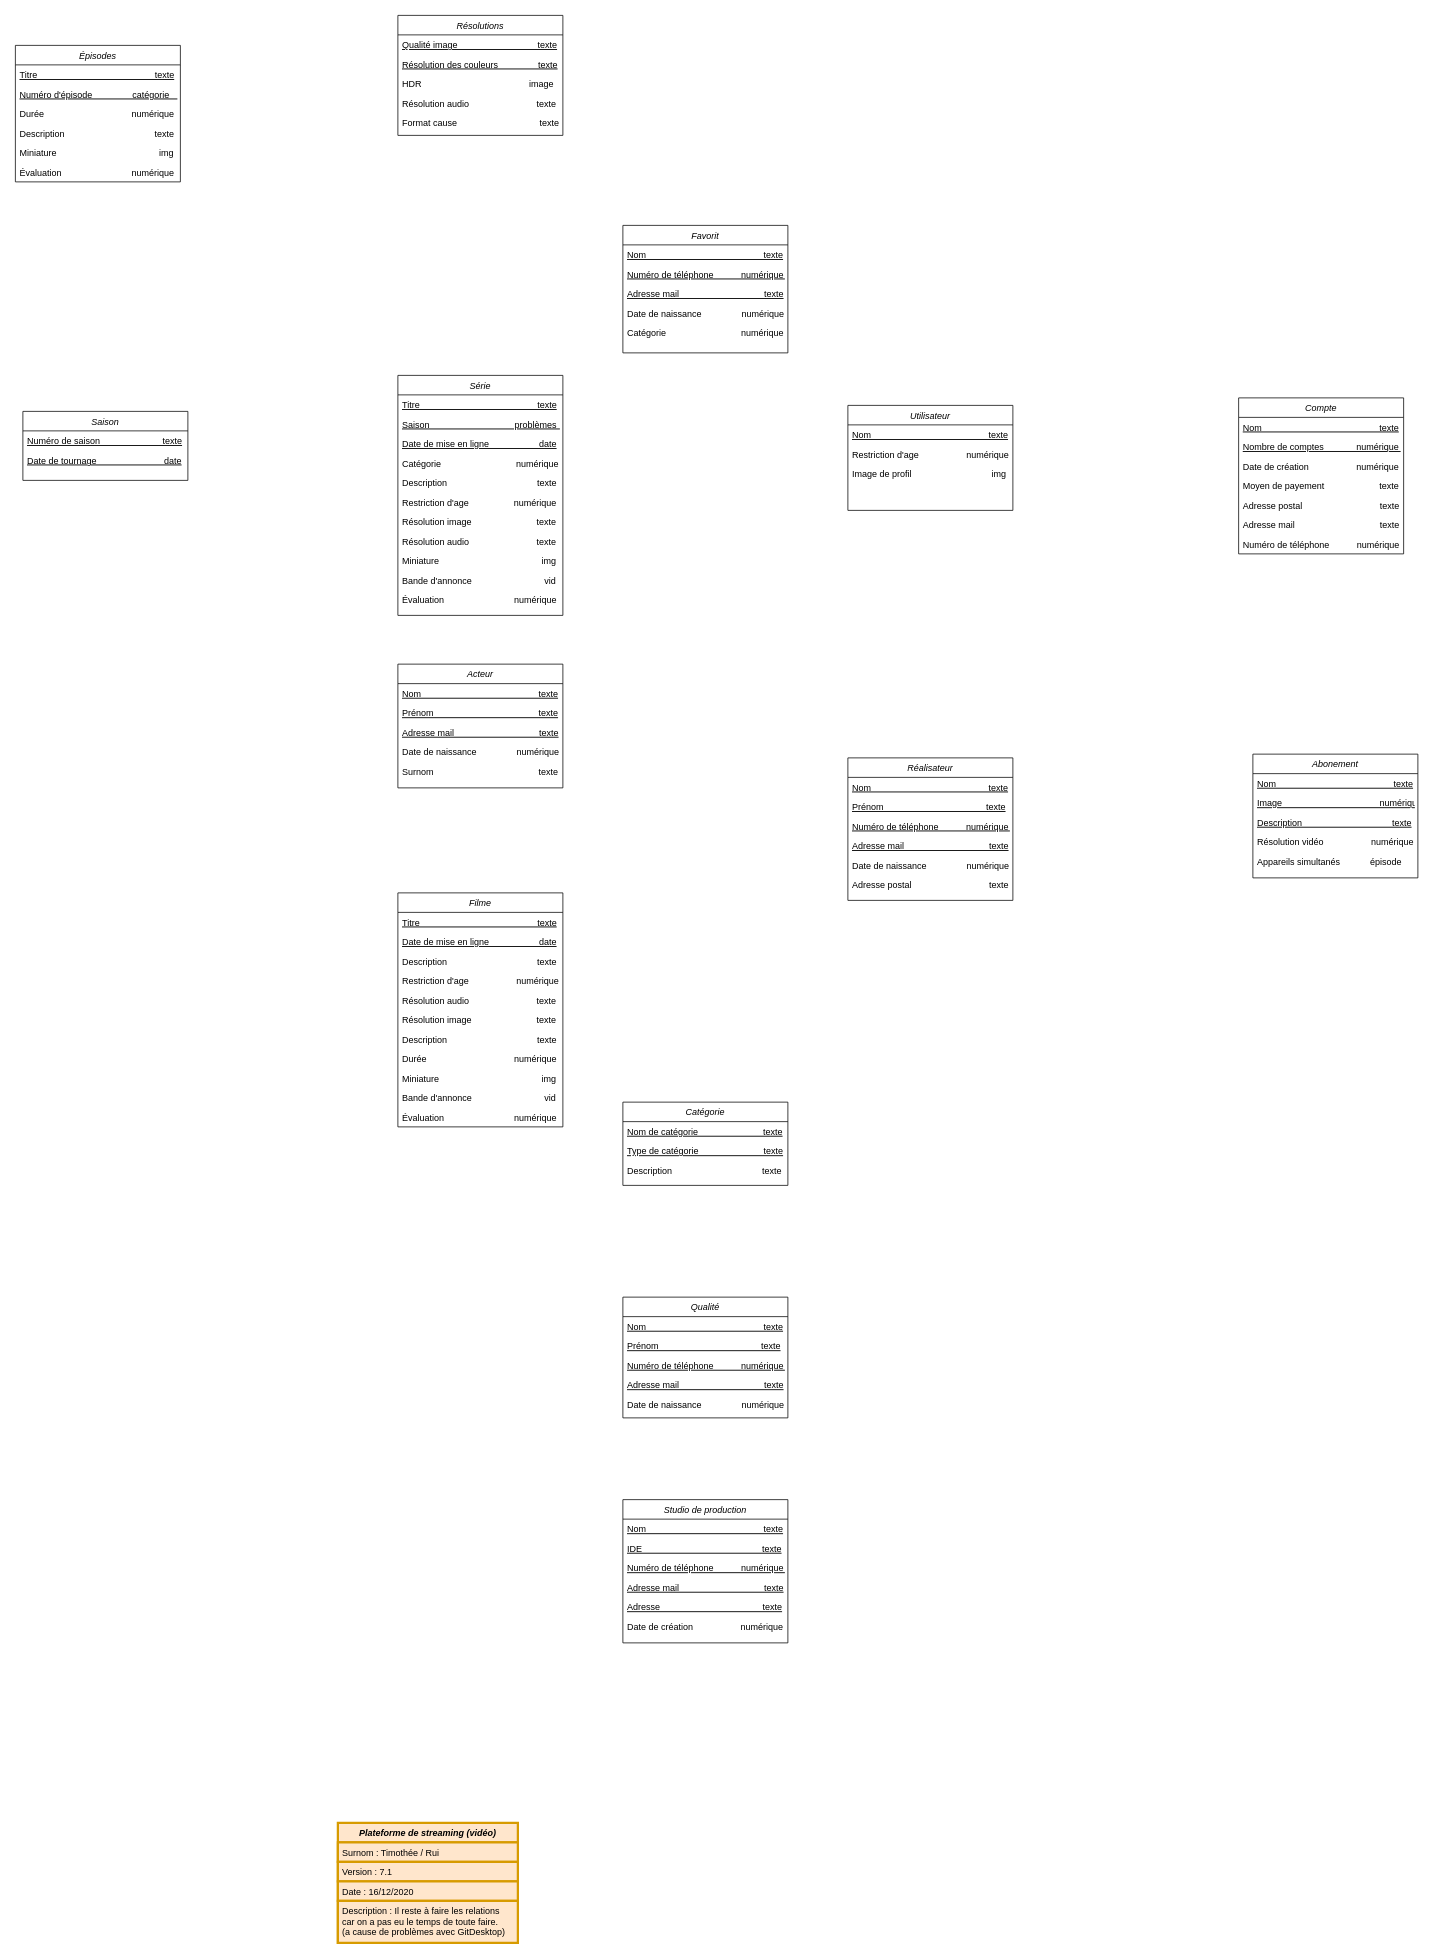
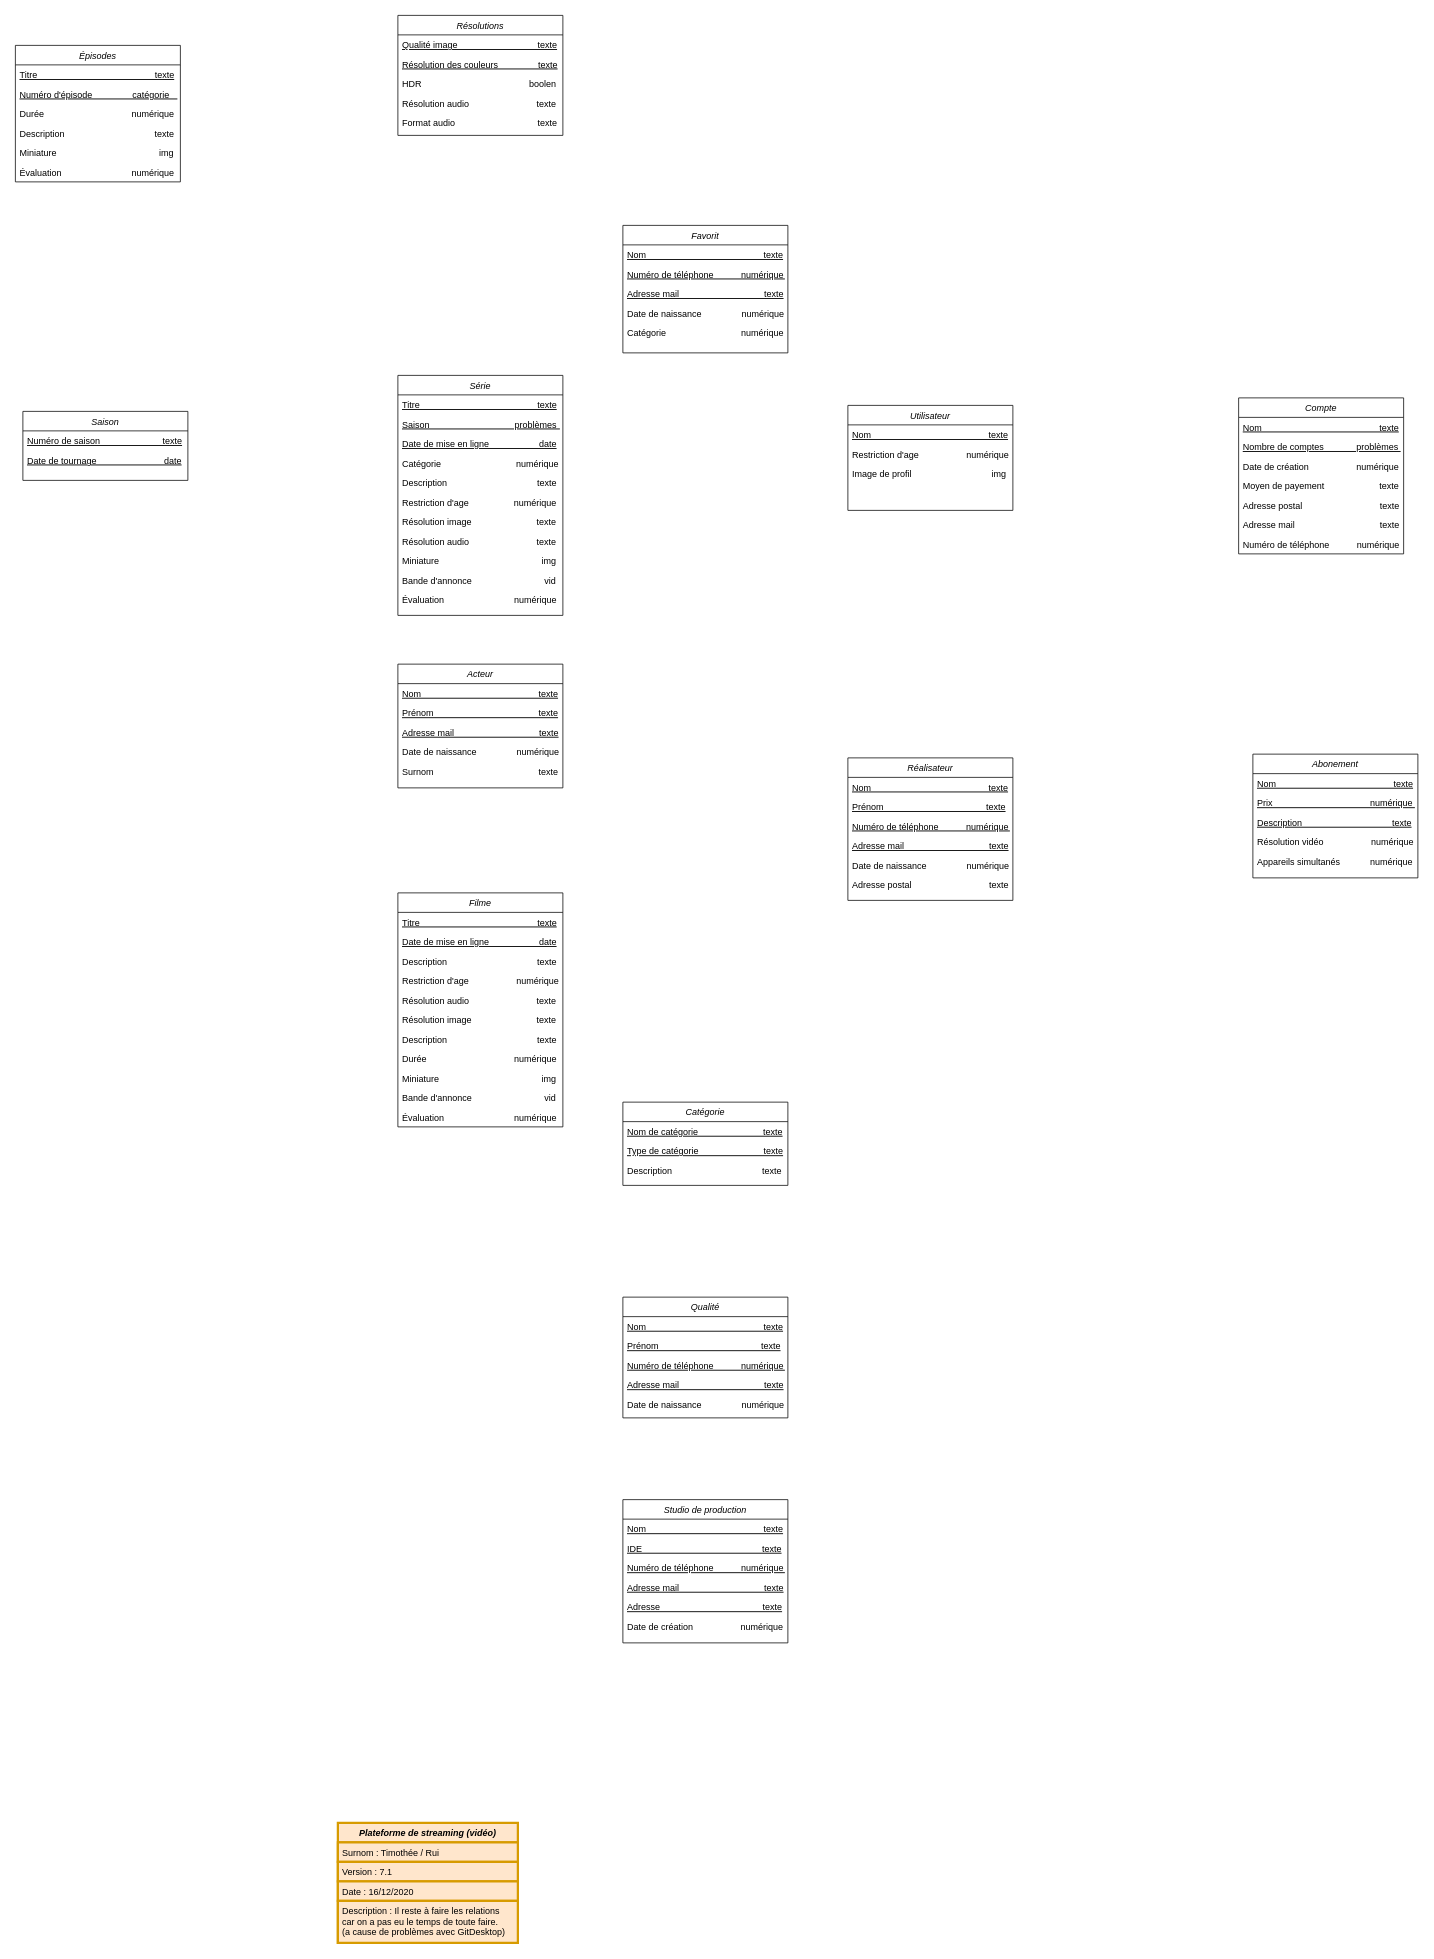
(505, 84) -> (507, 84)
(508, 123) -> (507, 123)
(1331, 447) -> (1331, 447)
(1367, 803) -> (1363, 803)
(1341, 862) -> (1346, 862)
